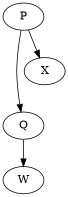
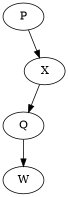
(17, 67) -> (35, 95)
